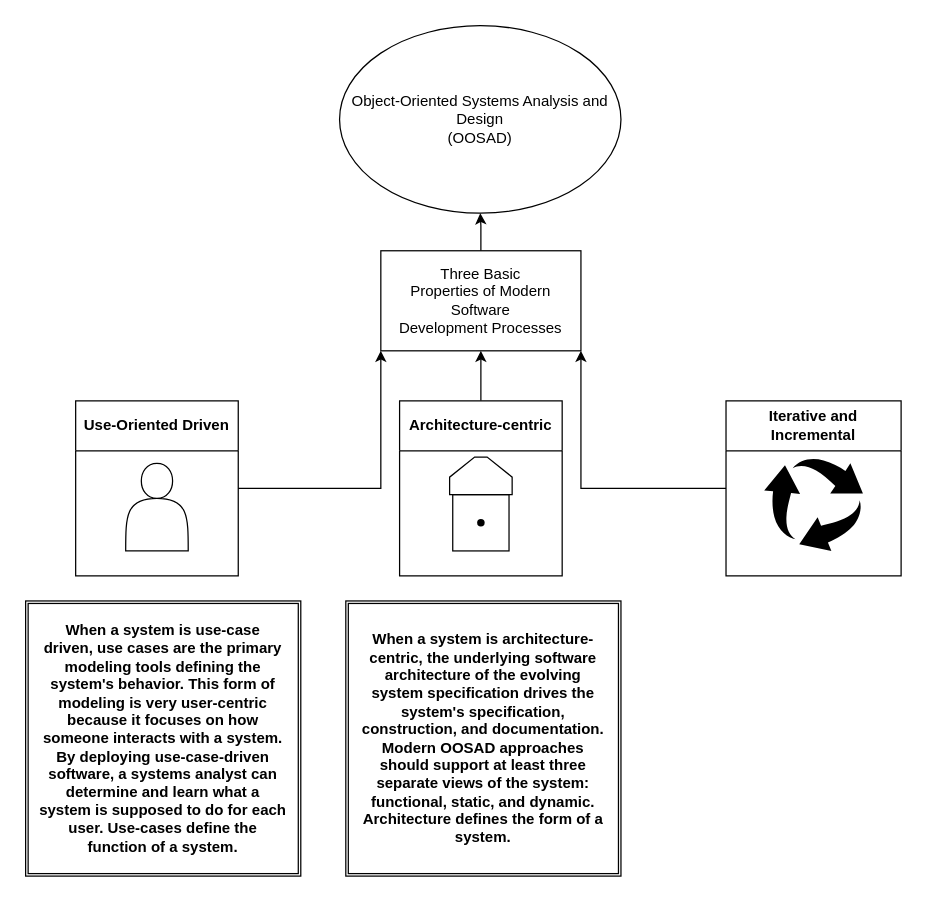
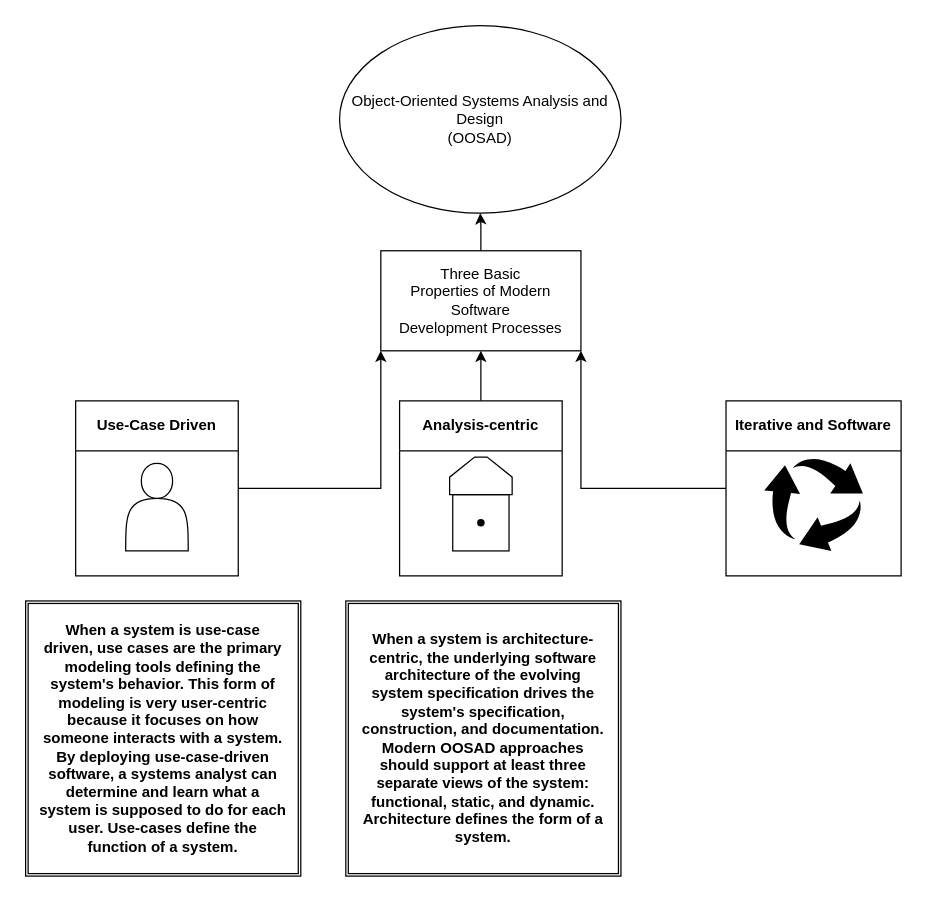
(157, 426) -> (157, 426)
(481, 426) -> (481, 426)
(813, 426) -> (813, 426)
